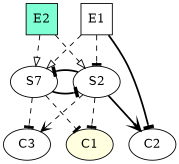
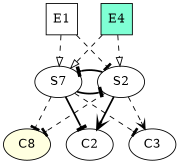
(42, 19) -> (117, 19)
(133, 78) -> (72, 108)
(90, 145) -> (27, 145)
